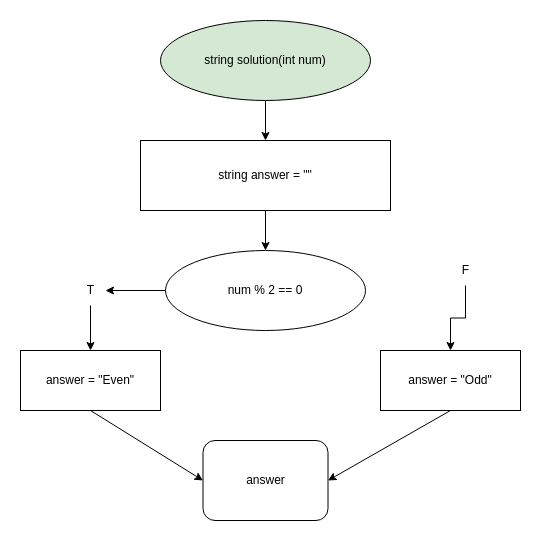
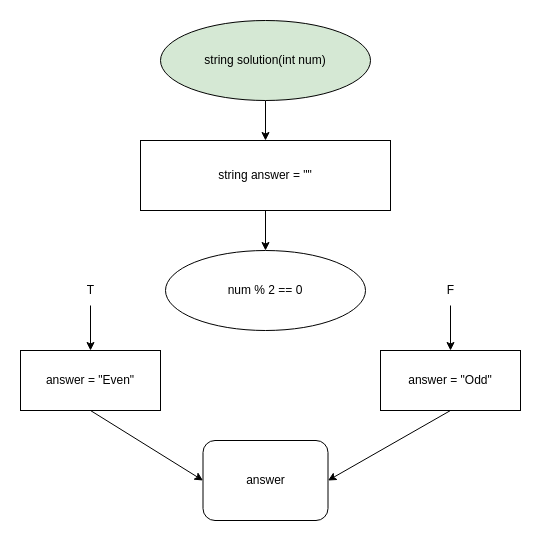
(466, 271) -> (451, 291)
(139, 291) -> none
